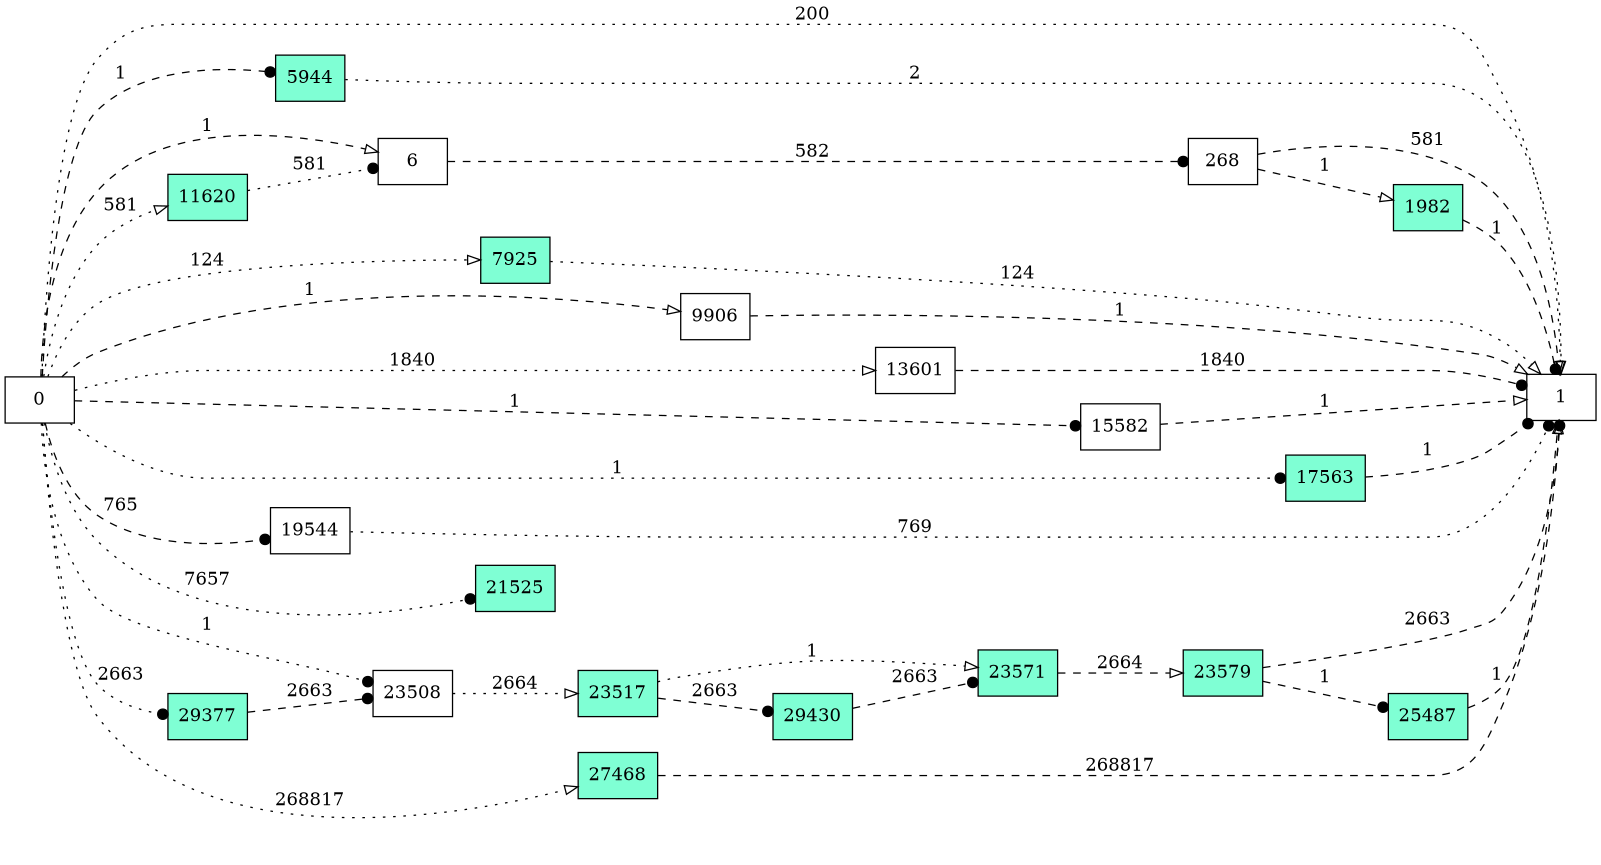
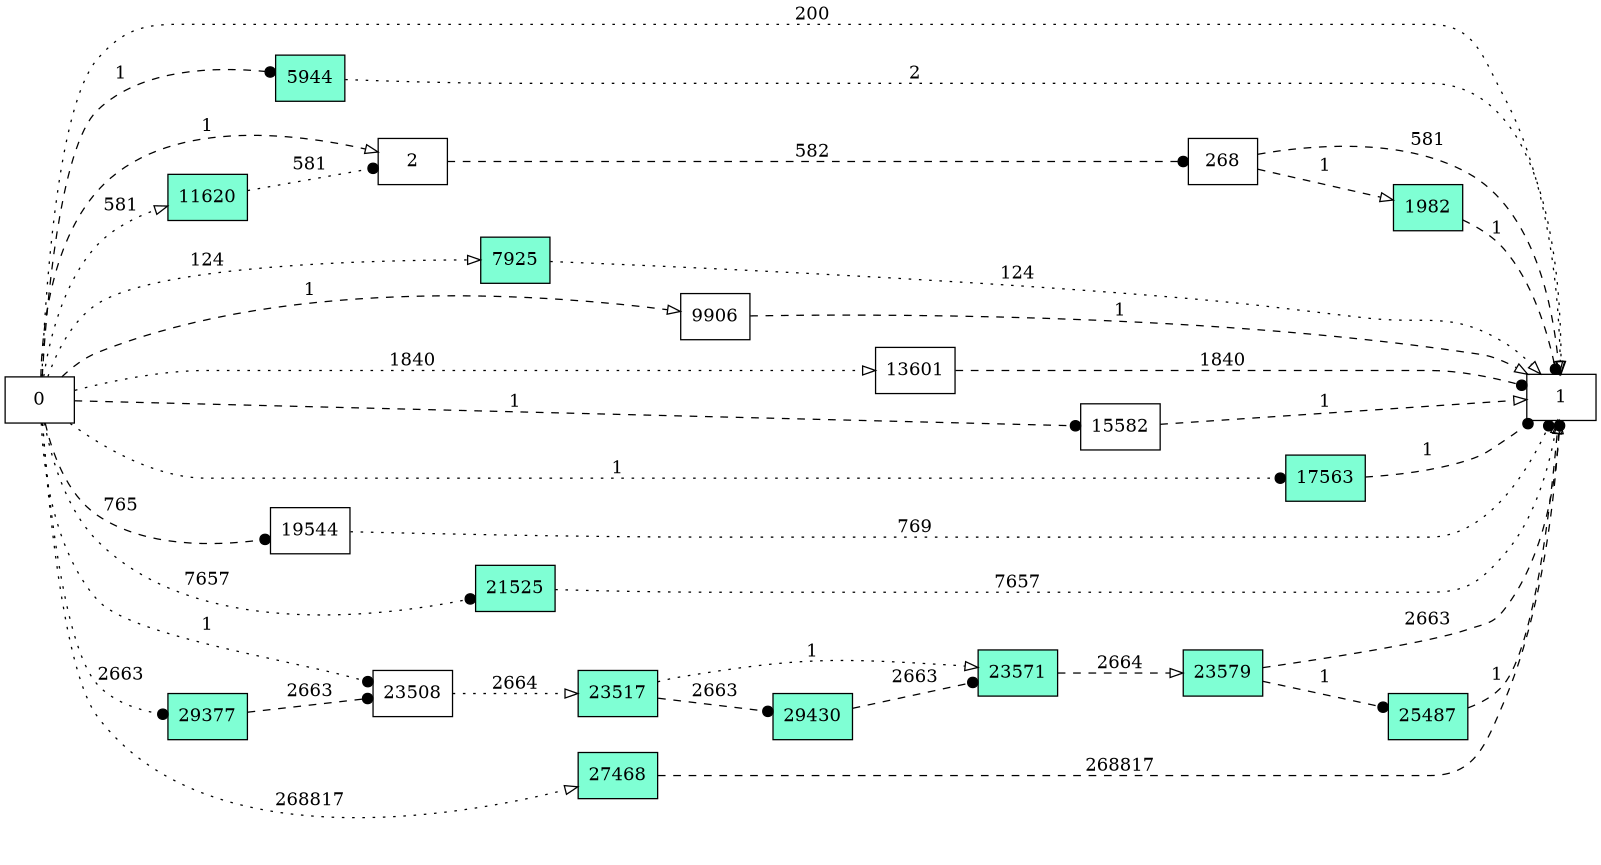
(413, 162) -> (413, 162)
none -> (1103, 592)
